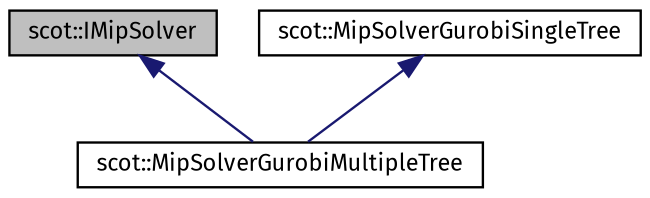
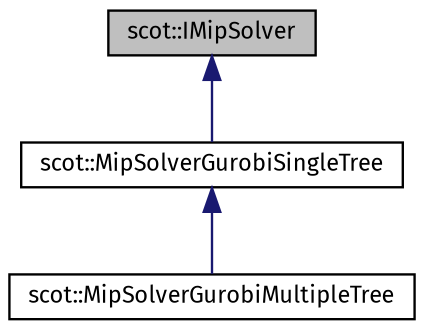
(206, 106) -> (212, 111)
